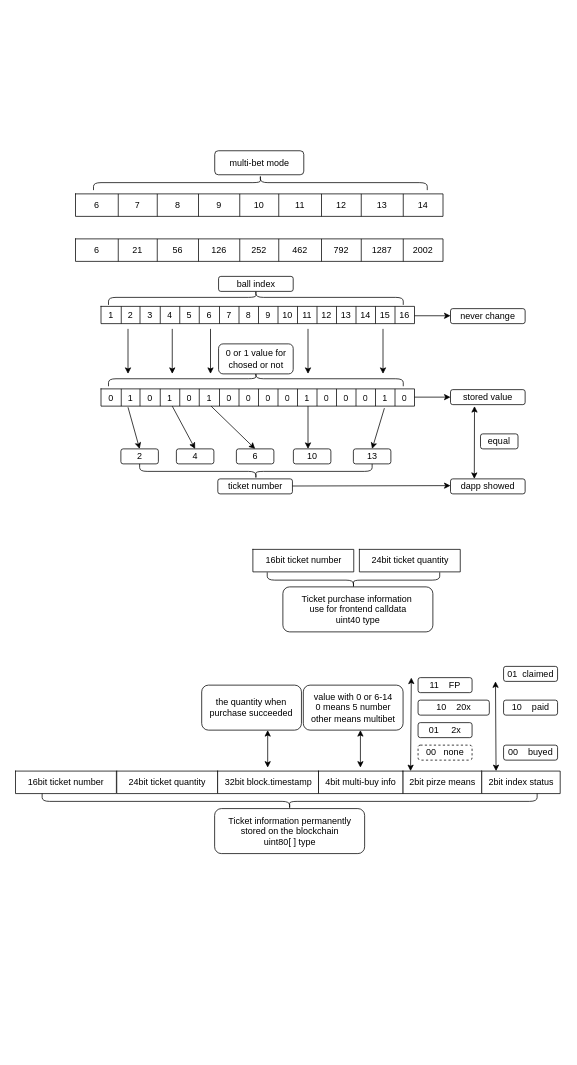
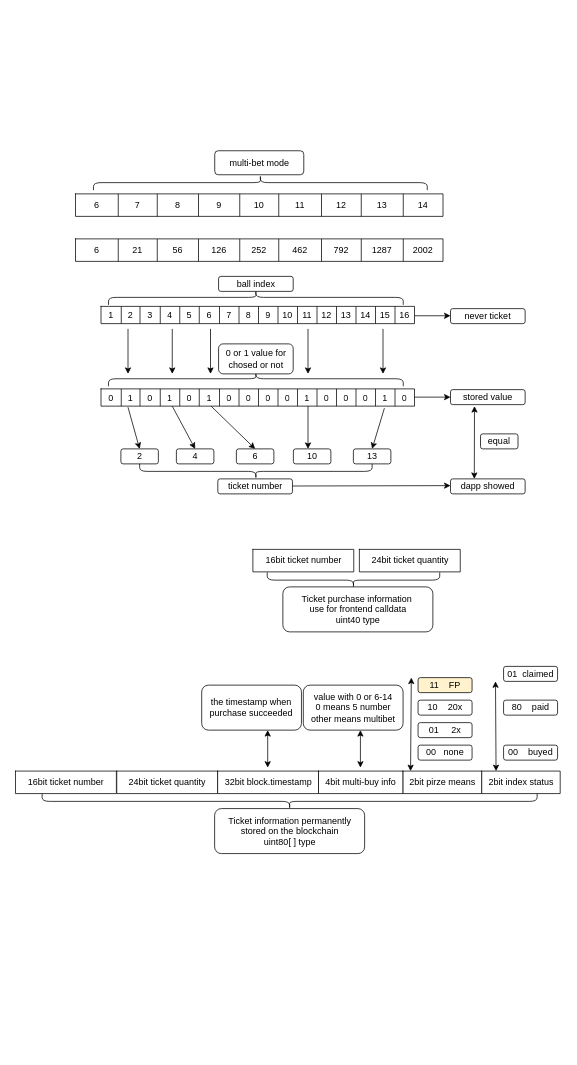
(488, 316) -> (488, 316)
(445, 685) -> (445, 685)
(251, 708) -> (251, 708)
(454, 708) -> (445, 708)
(531, 708) -> (531, 708)
(445, 753) -> (445, 753)
